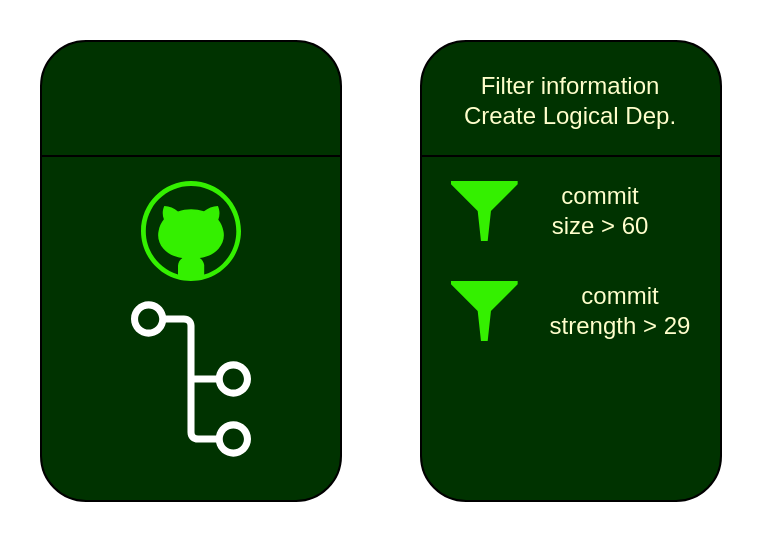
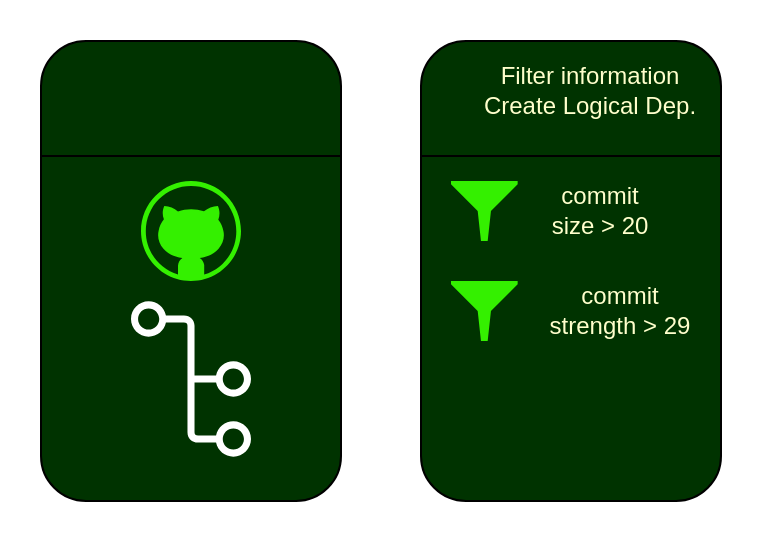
(571, 101) -> (591, 91)
(601, 211) -> (601, 211)
